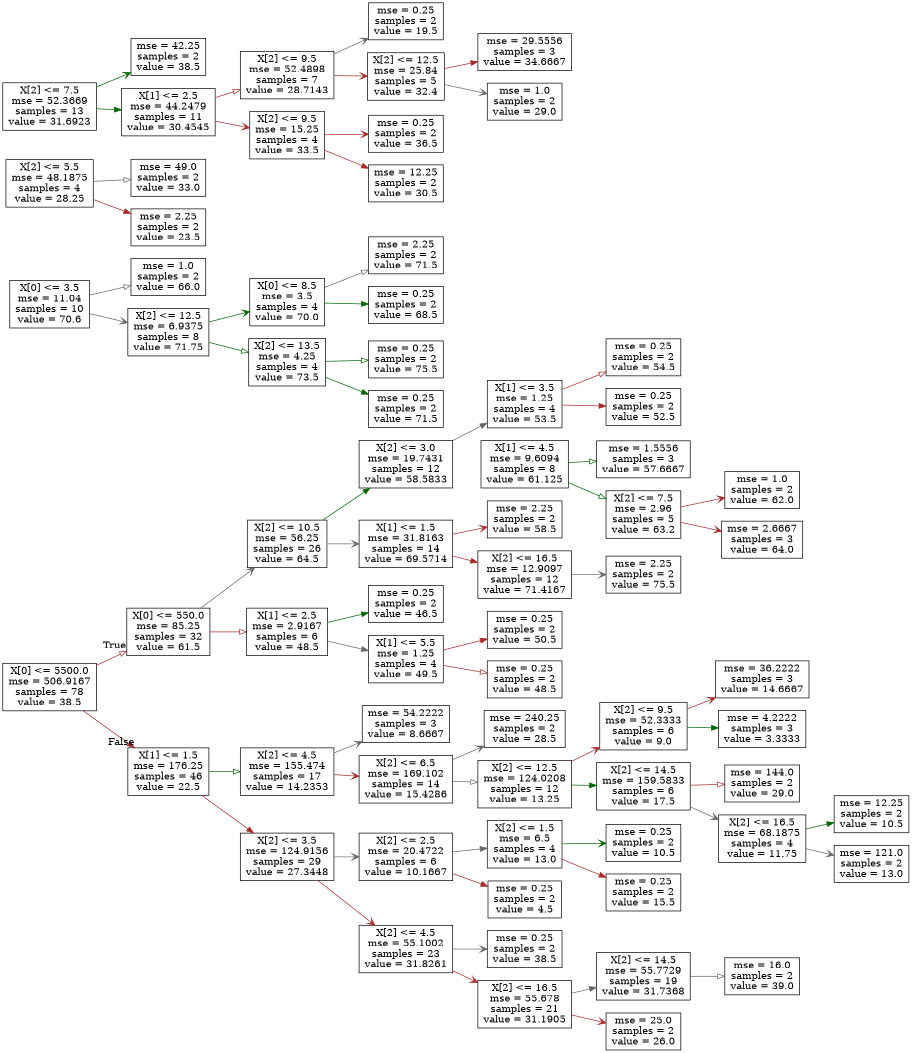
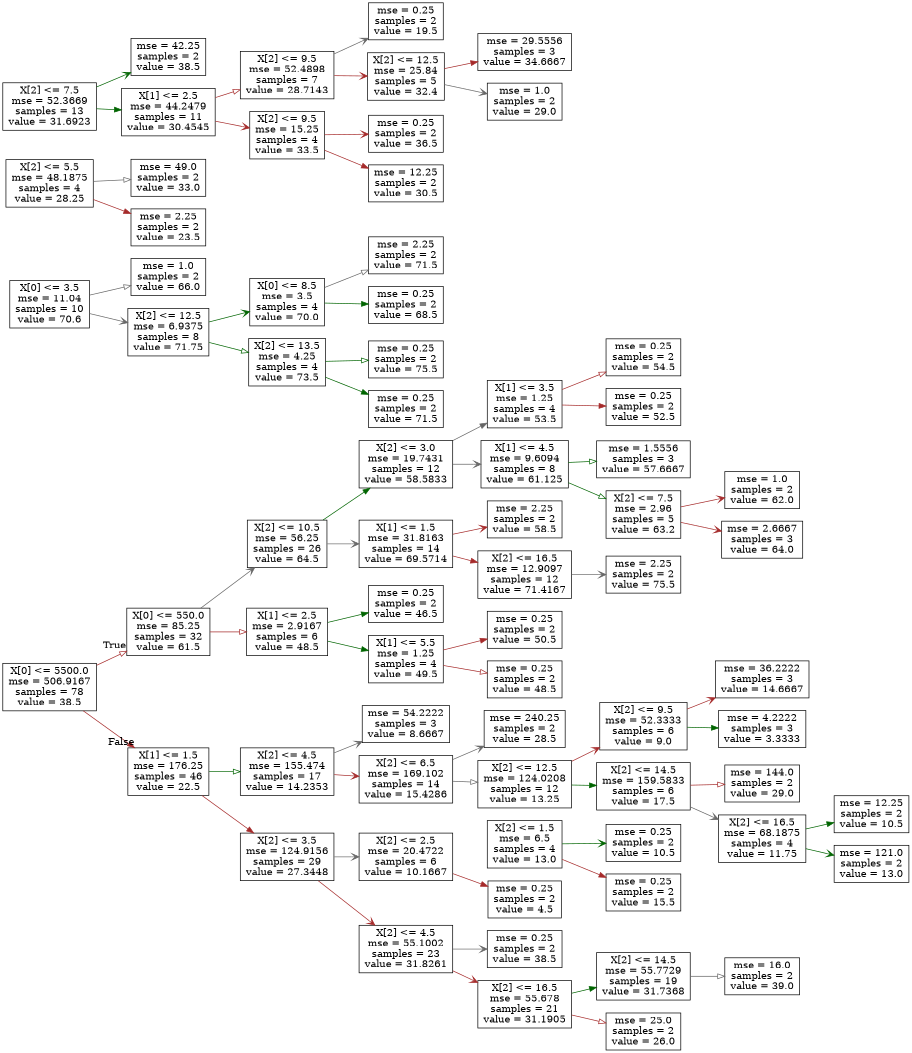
none -> (463, 464)
(345, 645) -> (345, 645)
(467, 850) -> none
(816, 851) -> (816, 851)
(581, 991) -> (581, 991)
(585, 1018) -> (585, 1018)
